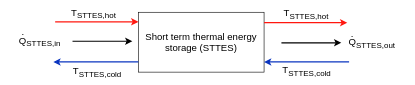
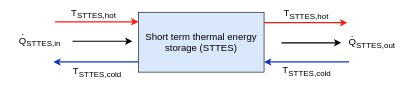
(201, 42) -> (201, 42)
